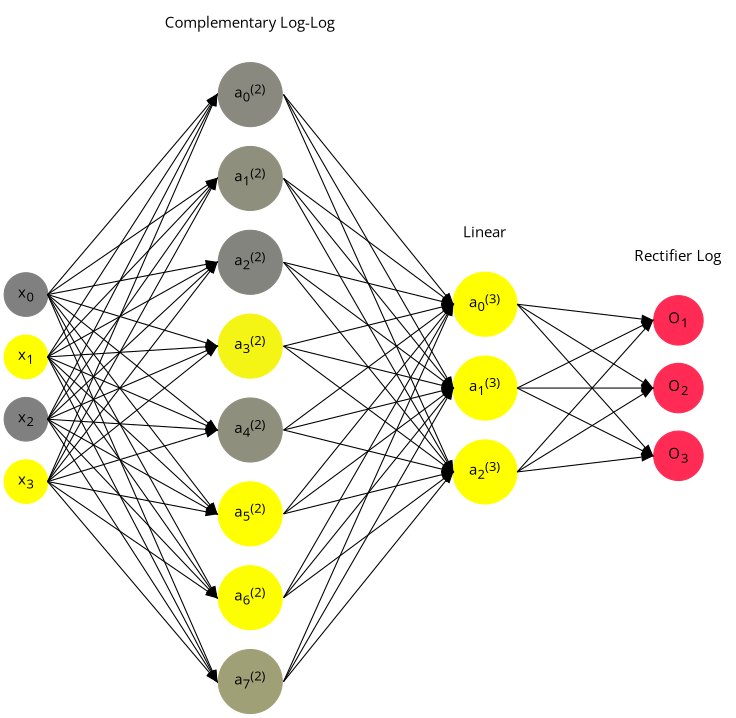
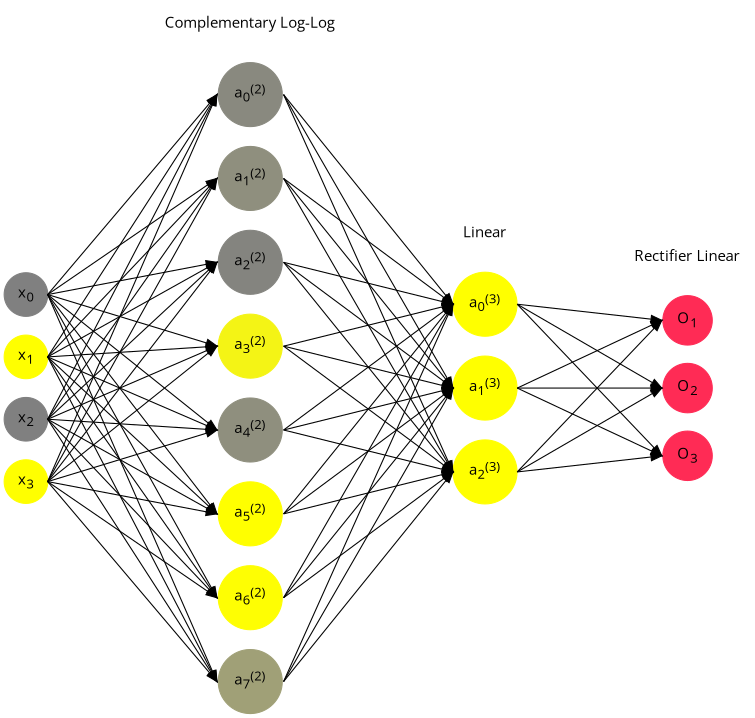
(678, 257) -> (688, 257)
